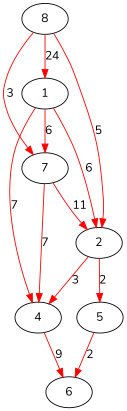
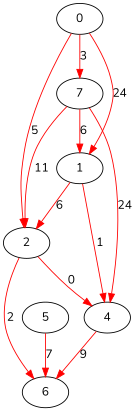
(45, 19) -> (80, 19)
(45, 127) -> (80, 127)
(15, 206) -> (100, 243)
(45, 243) -> (125, 206)
(99, 276) -> (4, 317)
(75, 280) -> (72, 280)
(90, 355) -> (49, 355)
